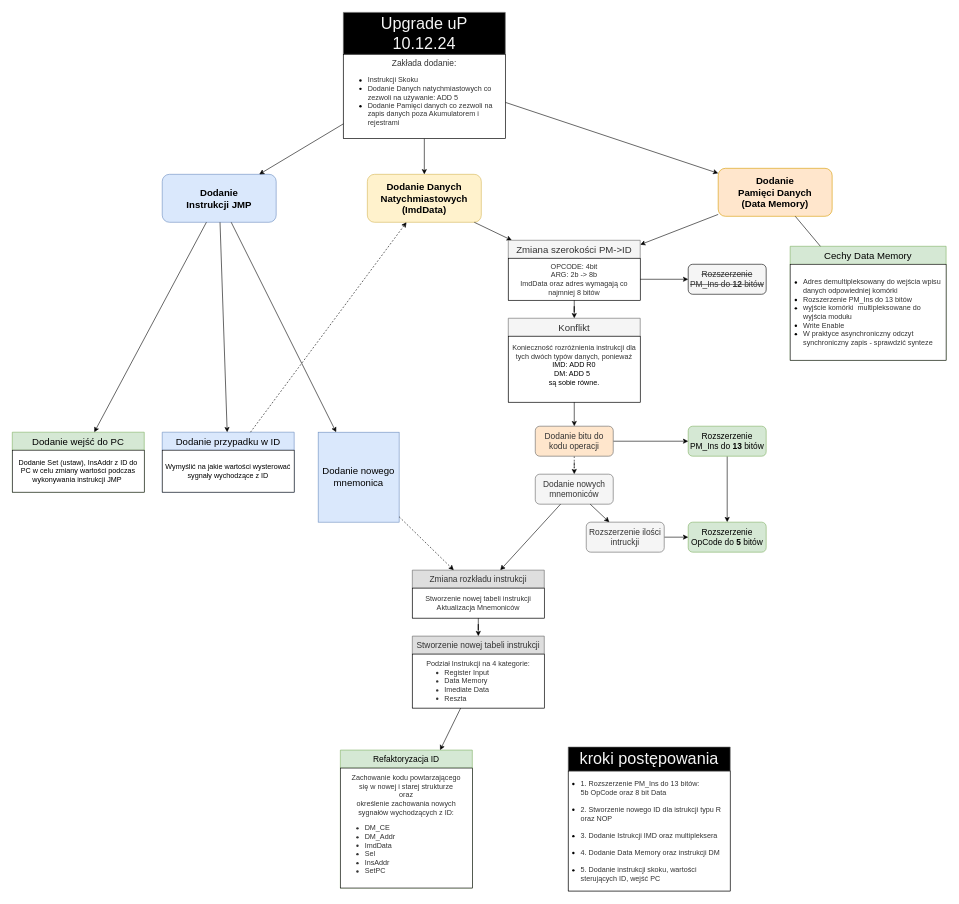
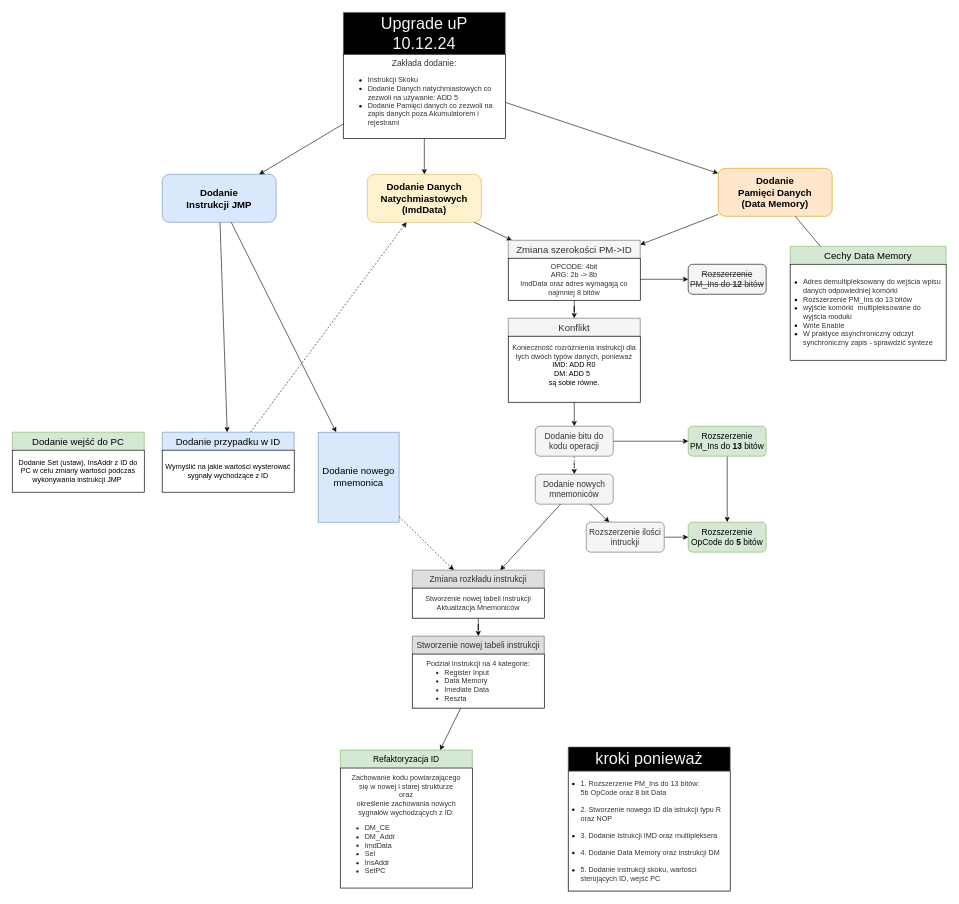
(150, 328) -> none
(575, 441) -> (575, 441)
(650, 759) -> (650, 759)
